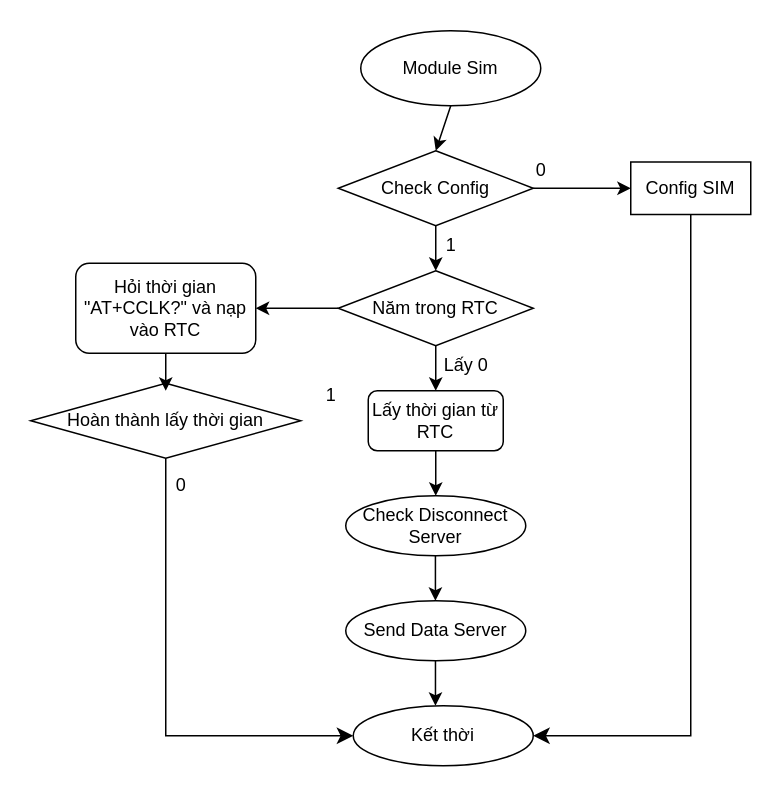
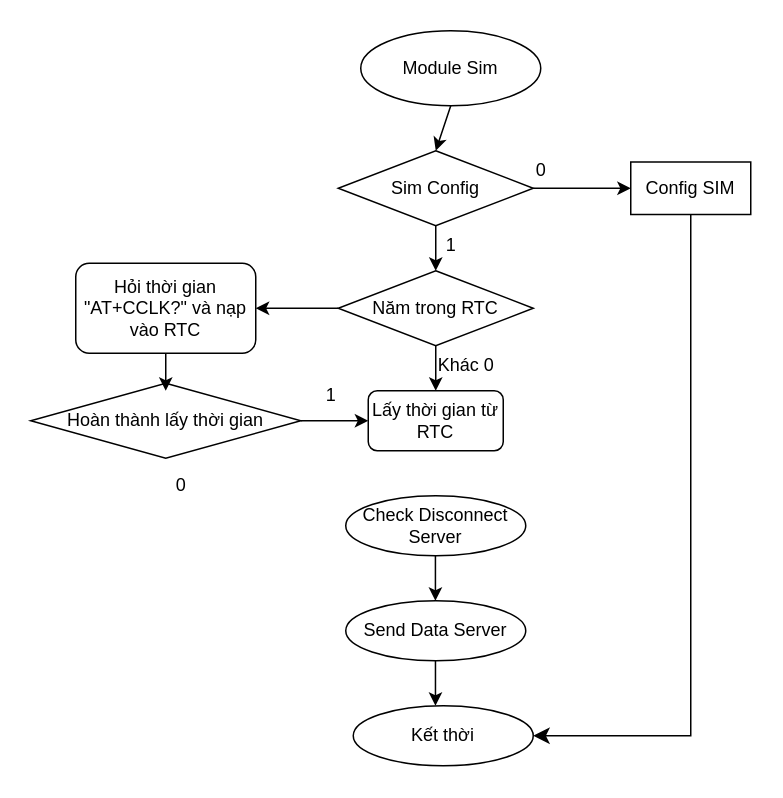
(436, 188) -> (436, 188)
(467, 365) -> (467, 365)
none -> (329, 421)
(436, 468) -> none
(166, 685) -> none
